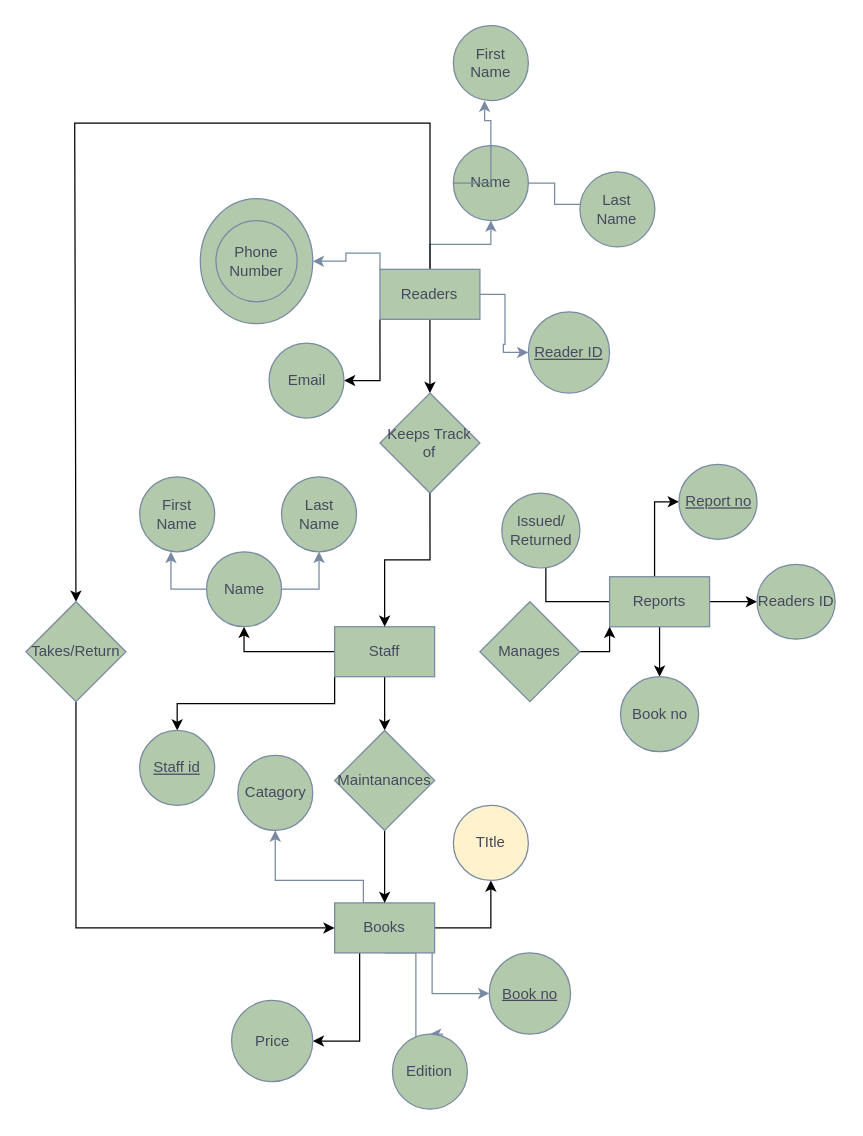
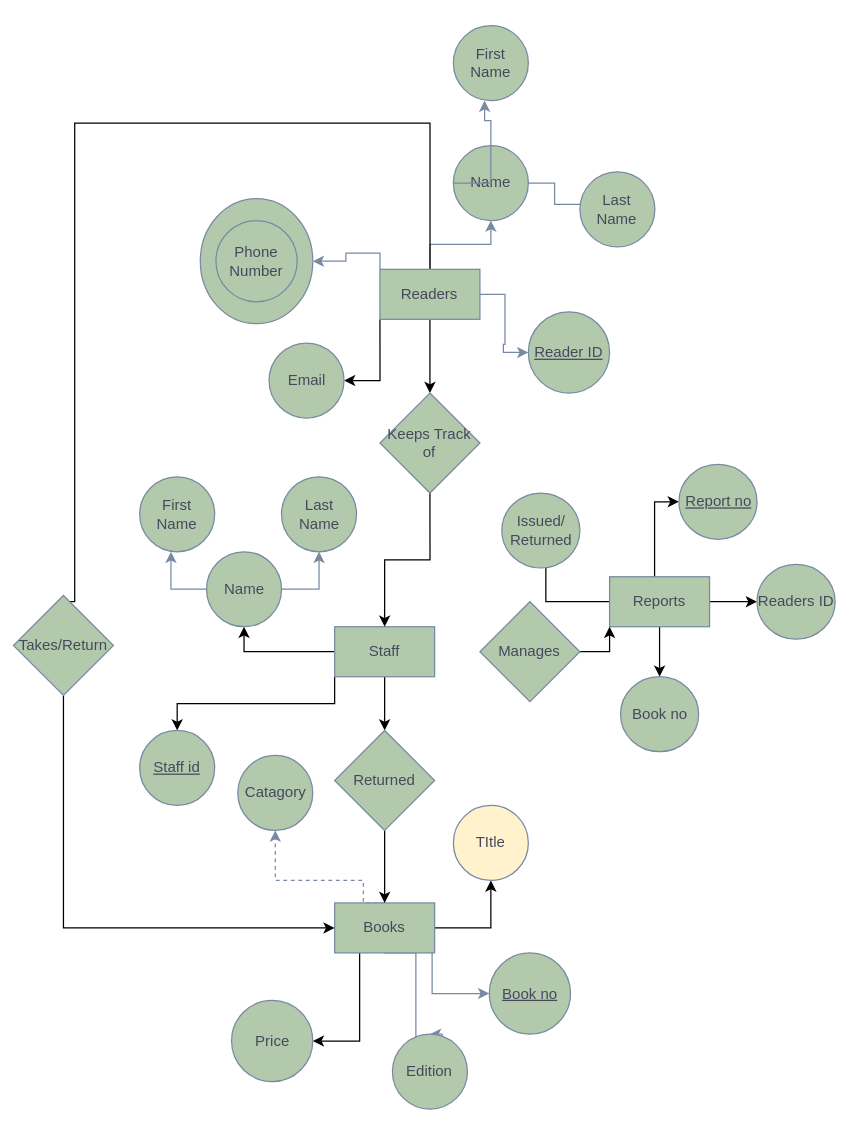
(76, 652) -> (63, 646)
(384, 781) -> (384, 781)
(307, 881) -> (307, 881)
